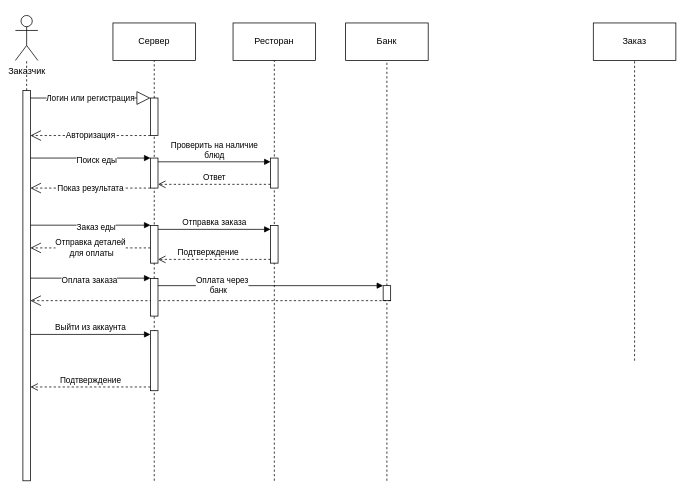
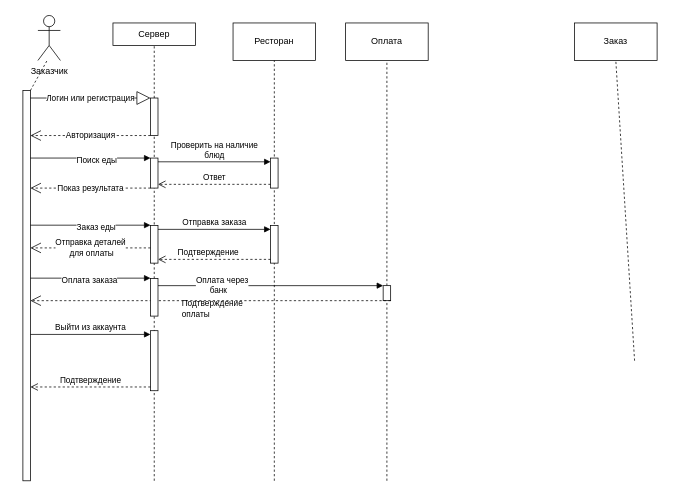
(27, 38) -> (49, 38)
(154, 42) -> (154, 34)
(387, 42) -> (387, 42)
(634, 42) -> (615, 42)
none -> (214, 304)
